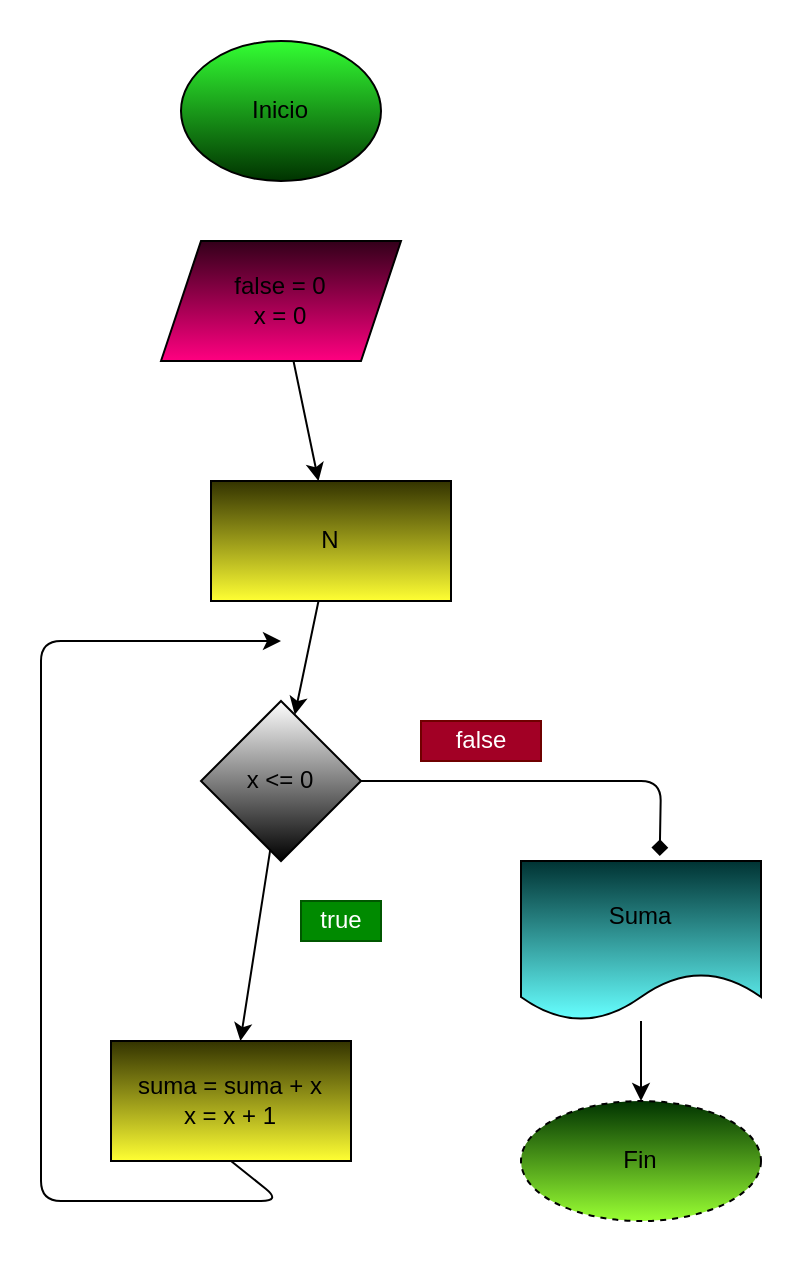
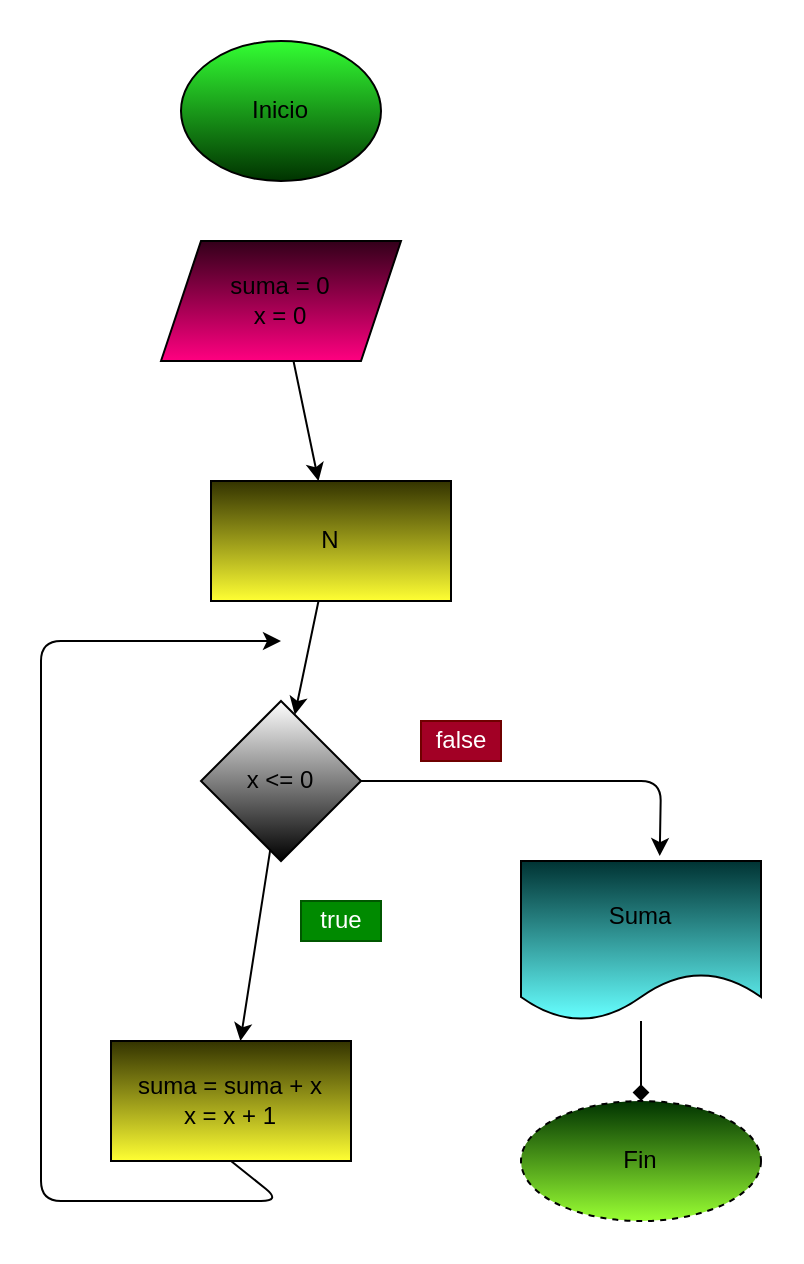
(281, 301) -> (281, 301)
(481, 741) -> (461, 741)
(660, 840) -> (660, 841)
(641, 1086) -> (641, 1085)
